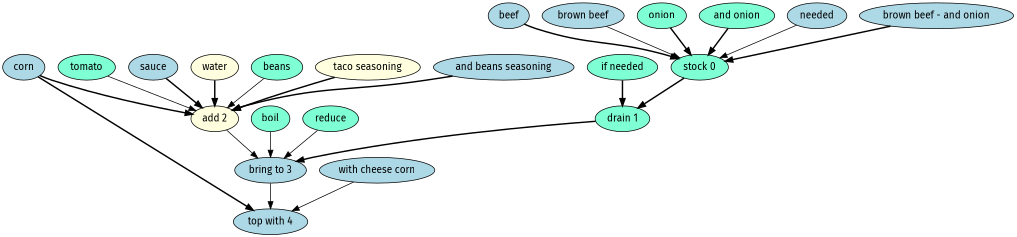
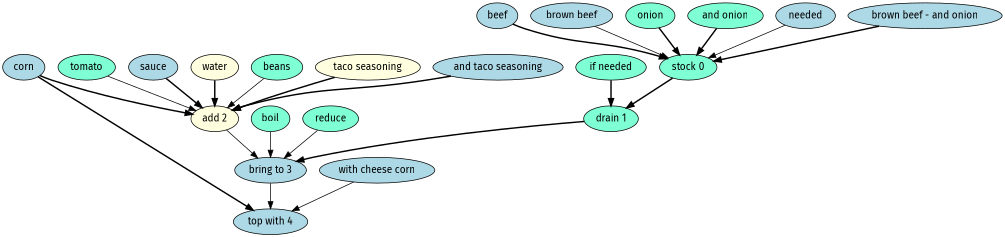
(504, 67) -> (498, 67)
